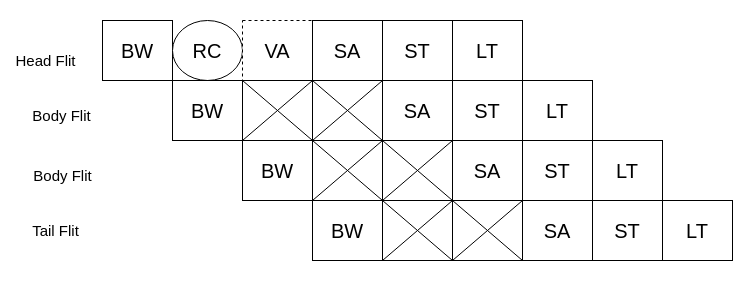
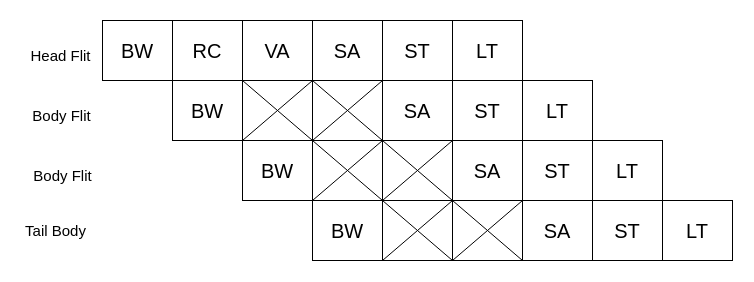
(208, 51) -> (208, 51)
(278, 51) -> (278, 51)
(46, 61) -> (61, 56)
(56, 231) -> (56, 231)
